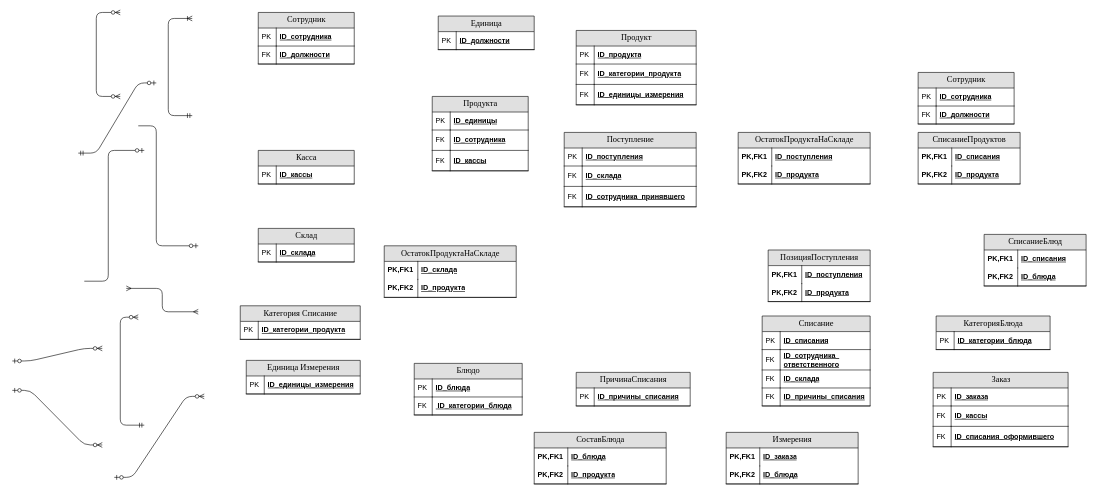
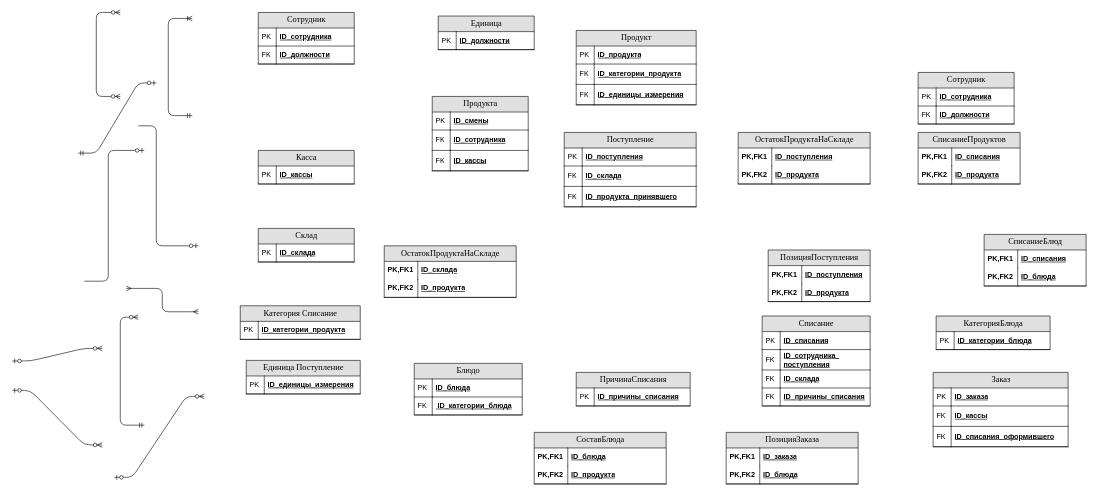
(474, 121) -> (470, 121)
(634, 197) -> (630, 197)
(812, 360) -> (812, 360)
(304, 368) -> (304, 368)
(793, 440) -> (793, 440)
